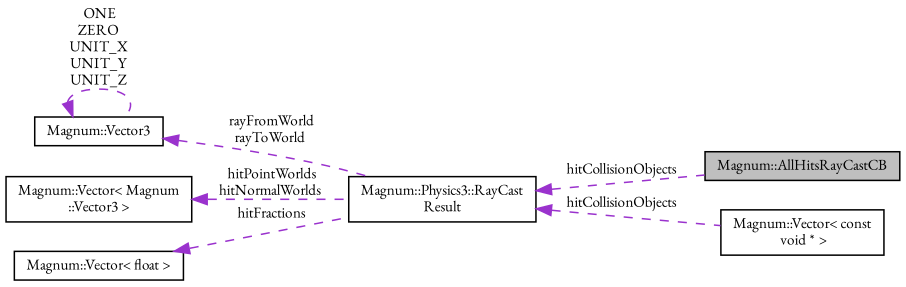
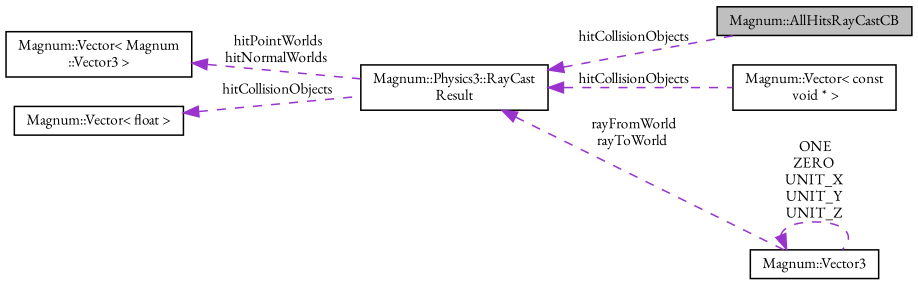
(274, 155) -> (650, 183)
(270, 214) -> (276, 90)
